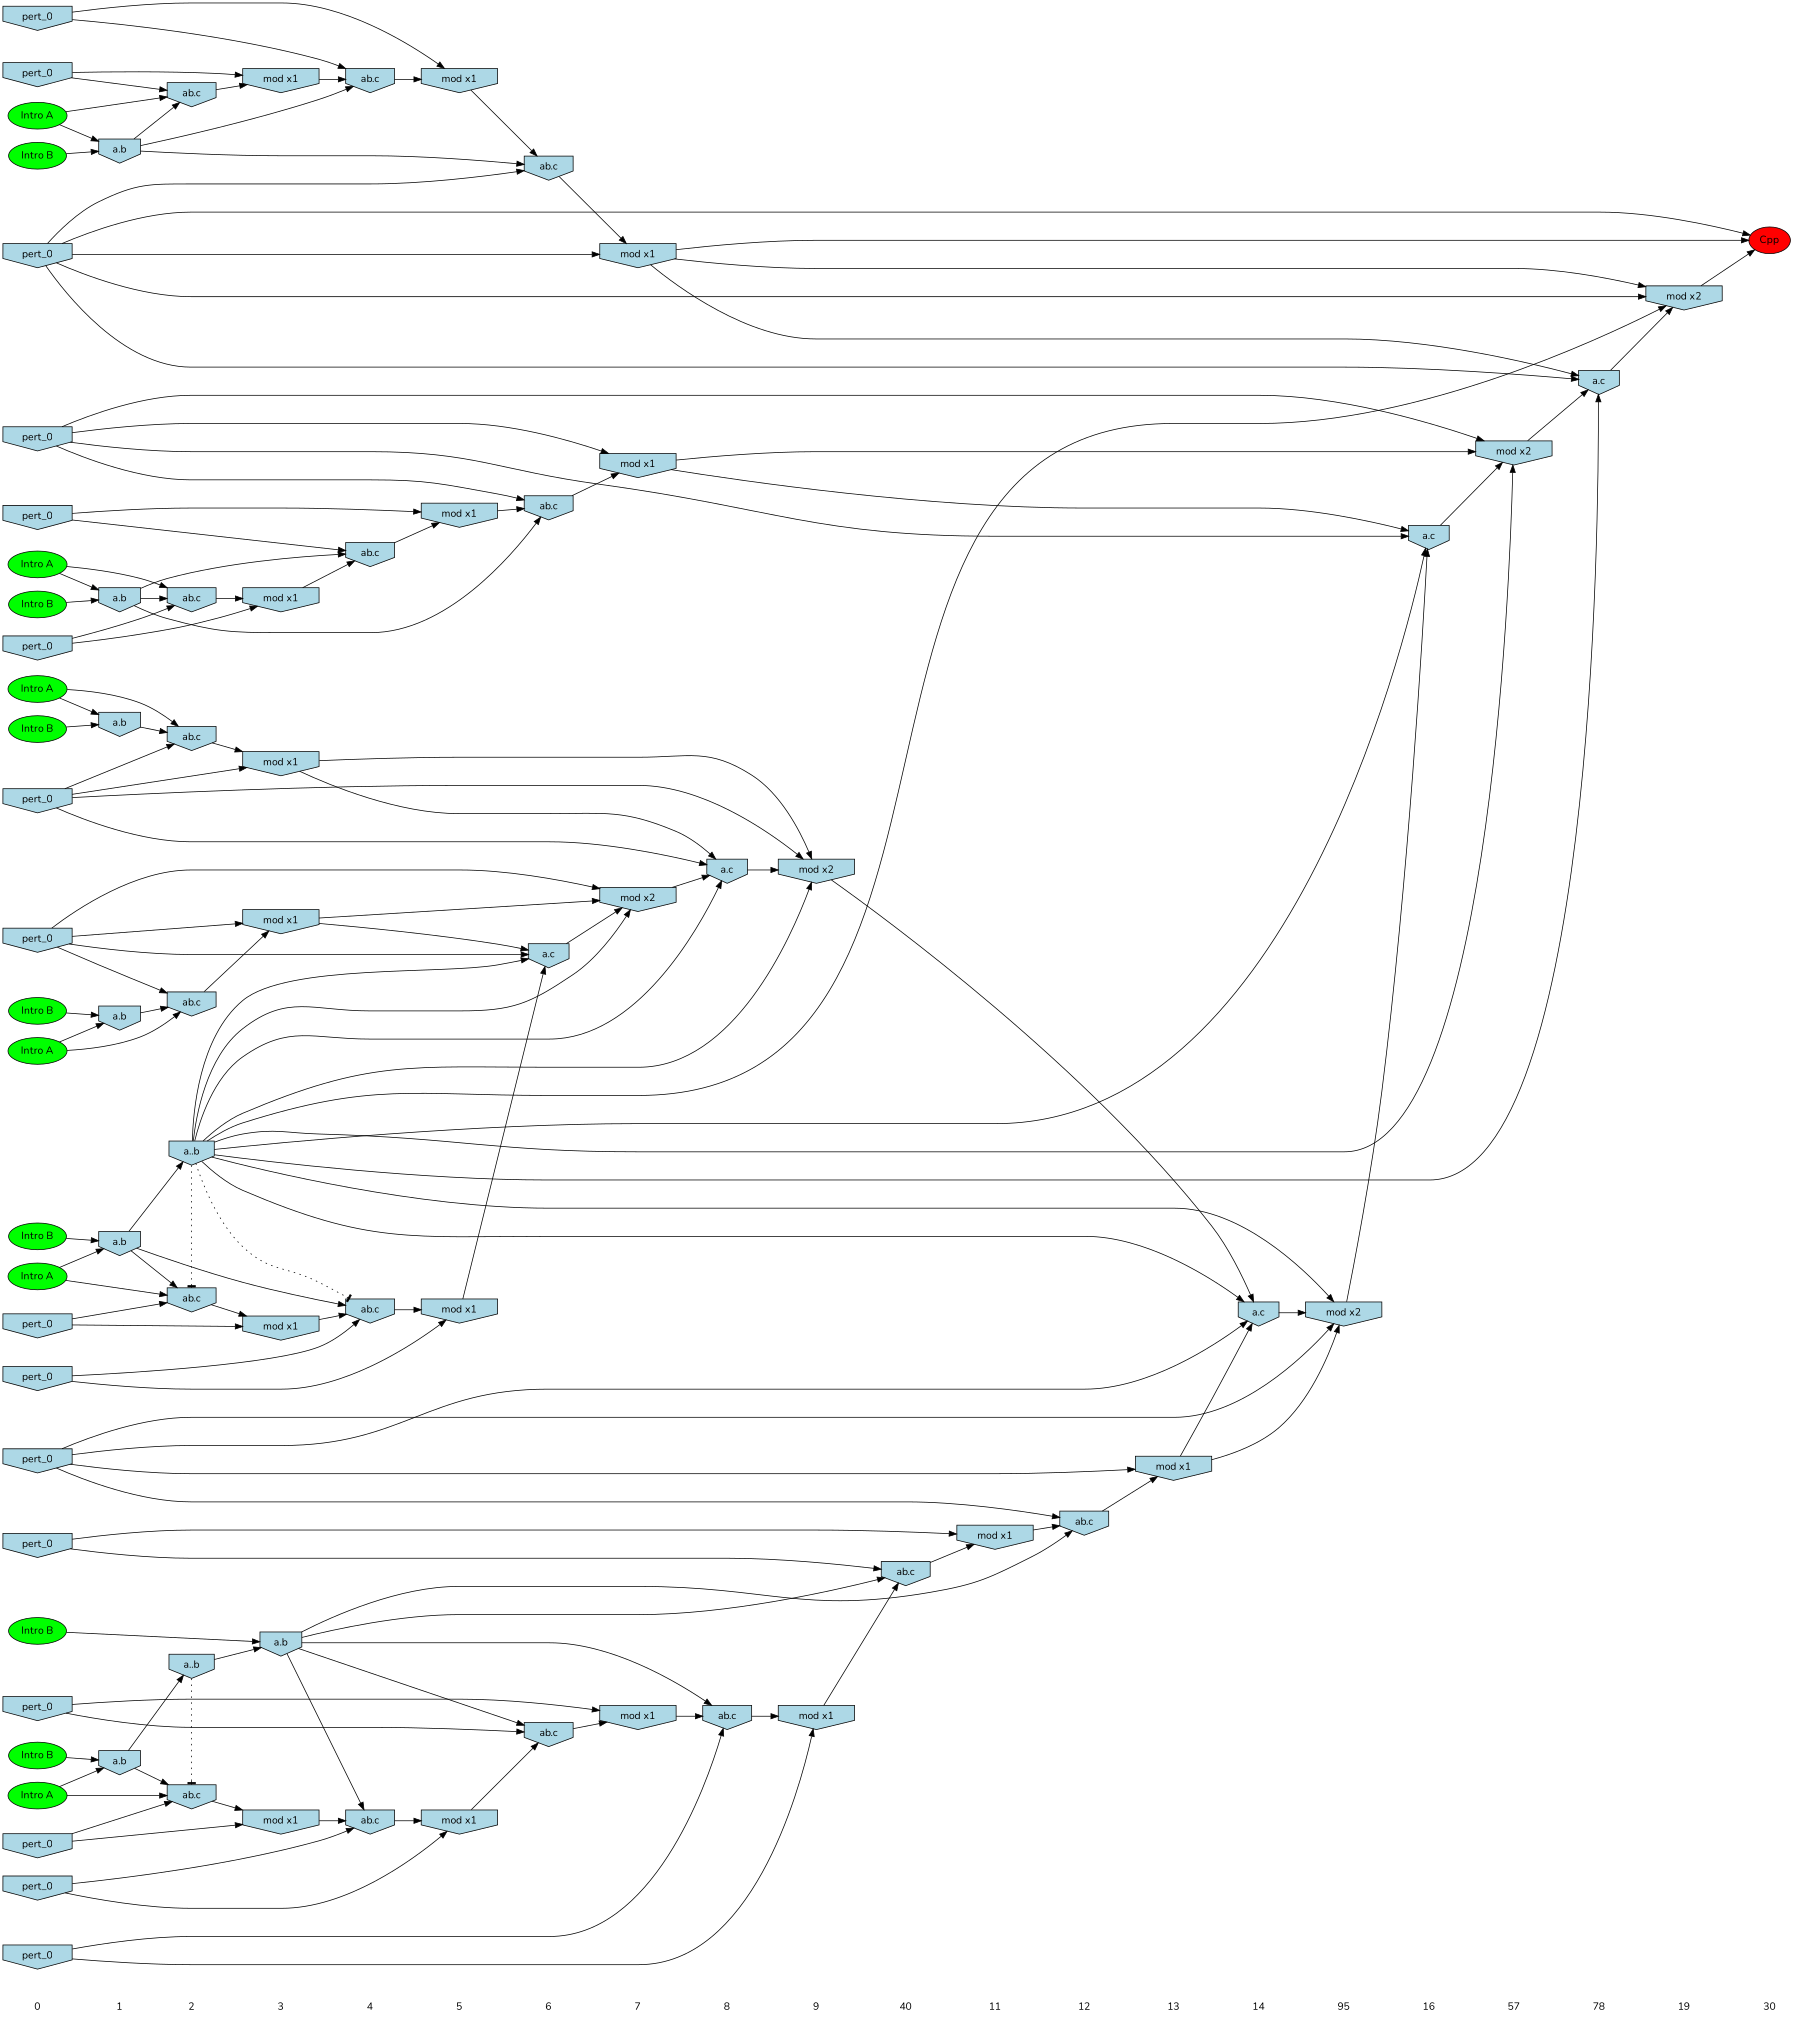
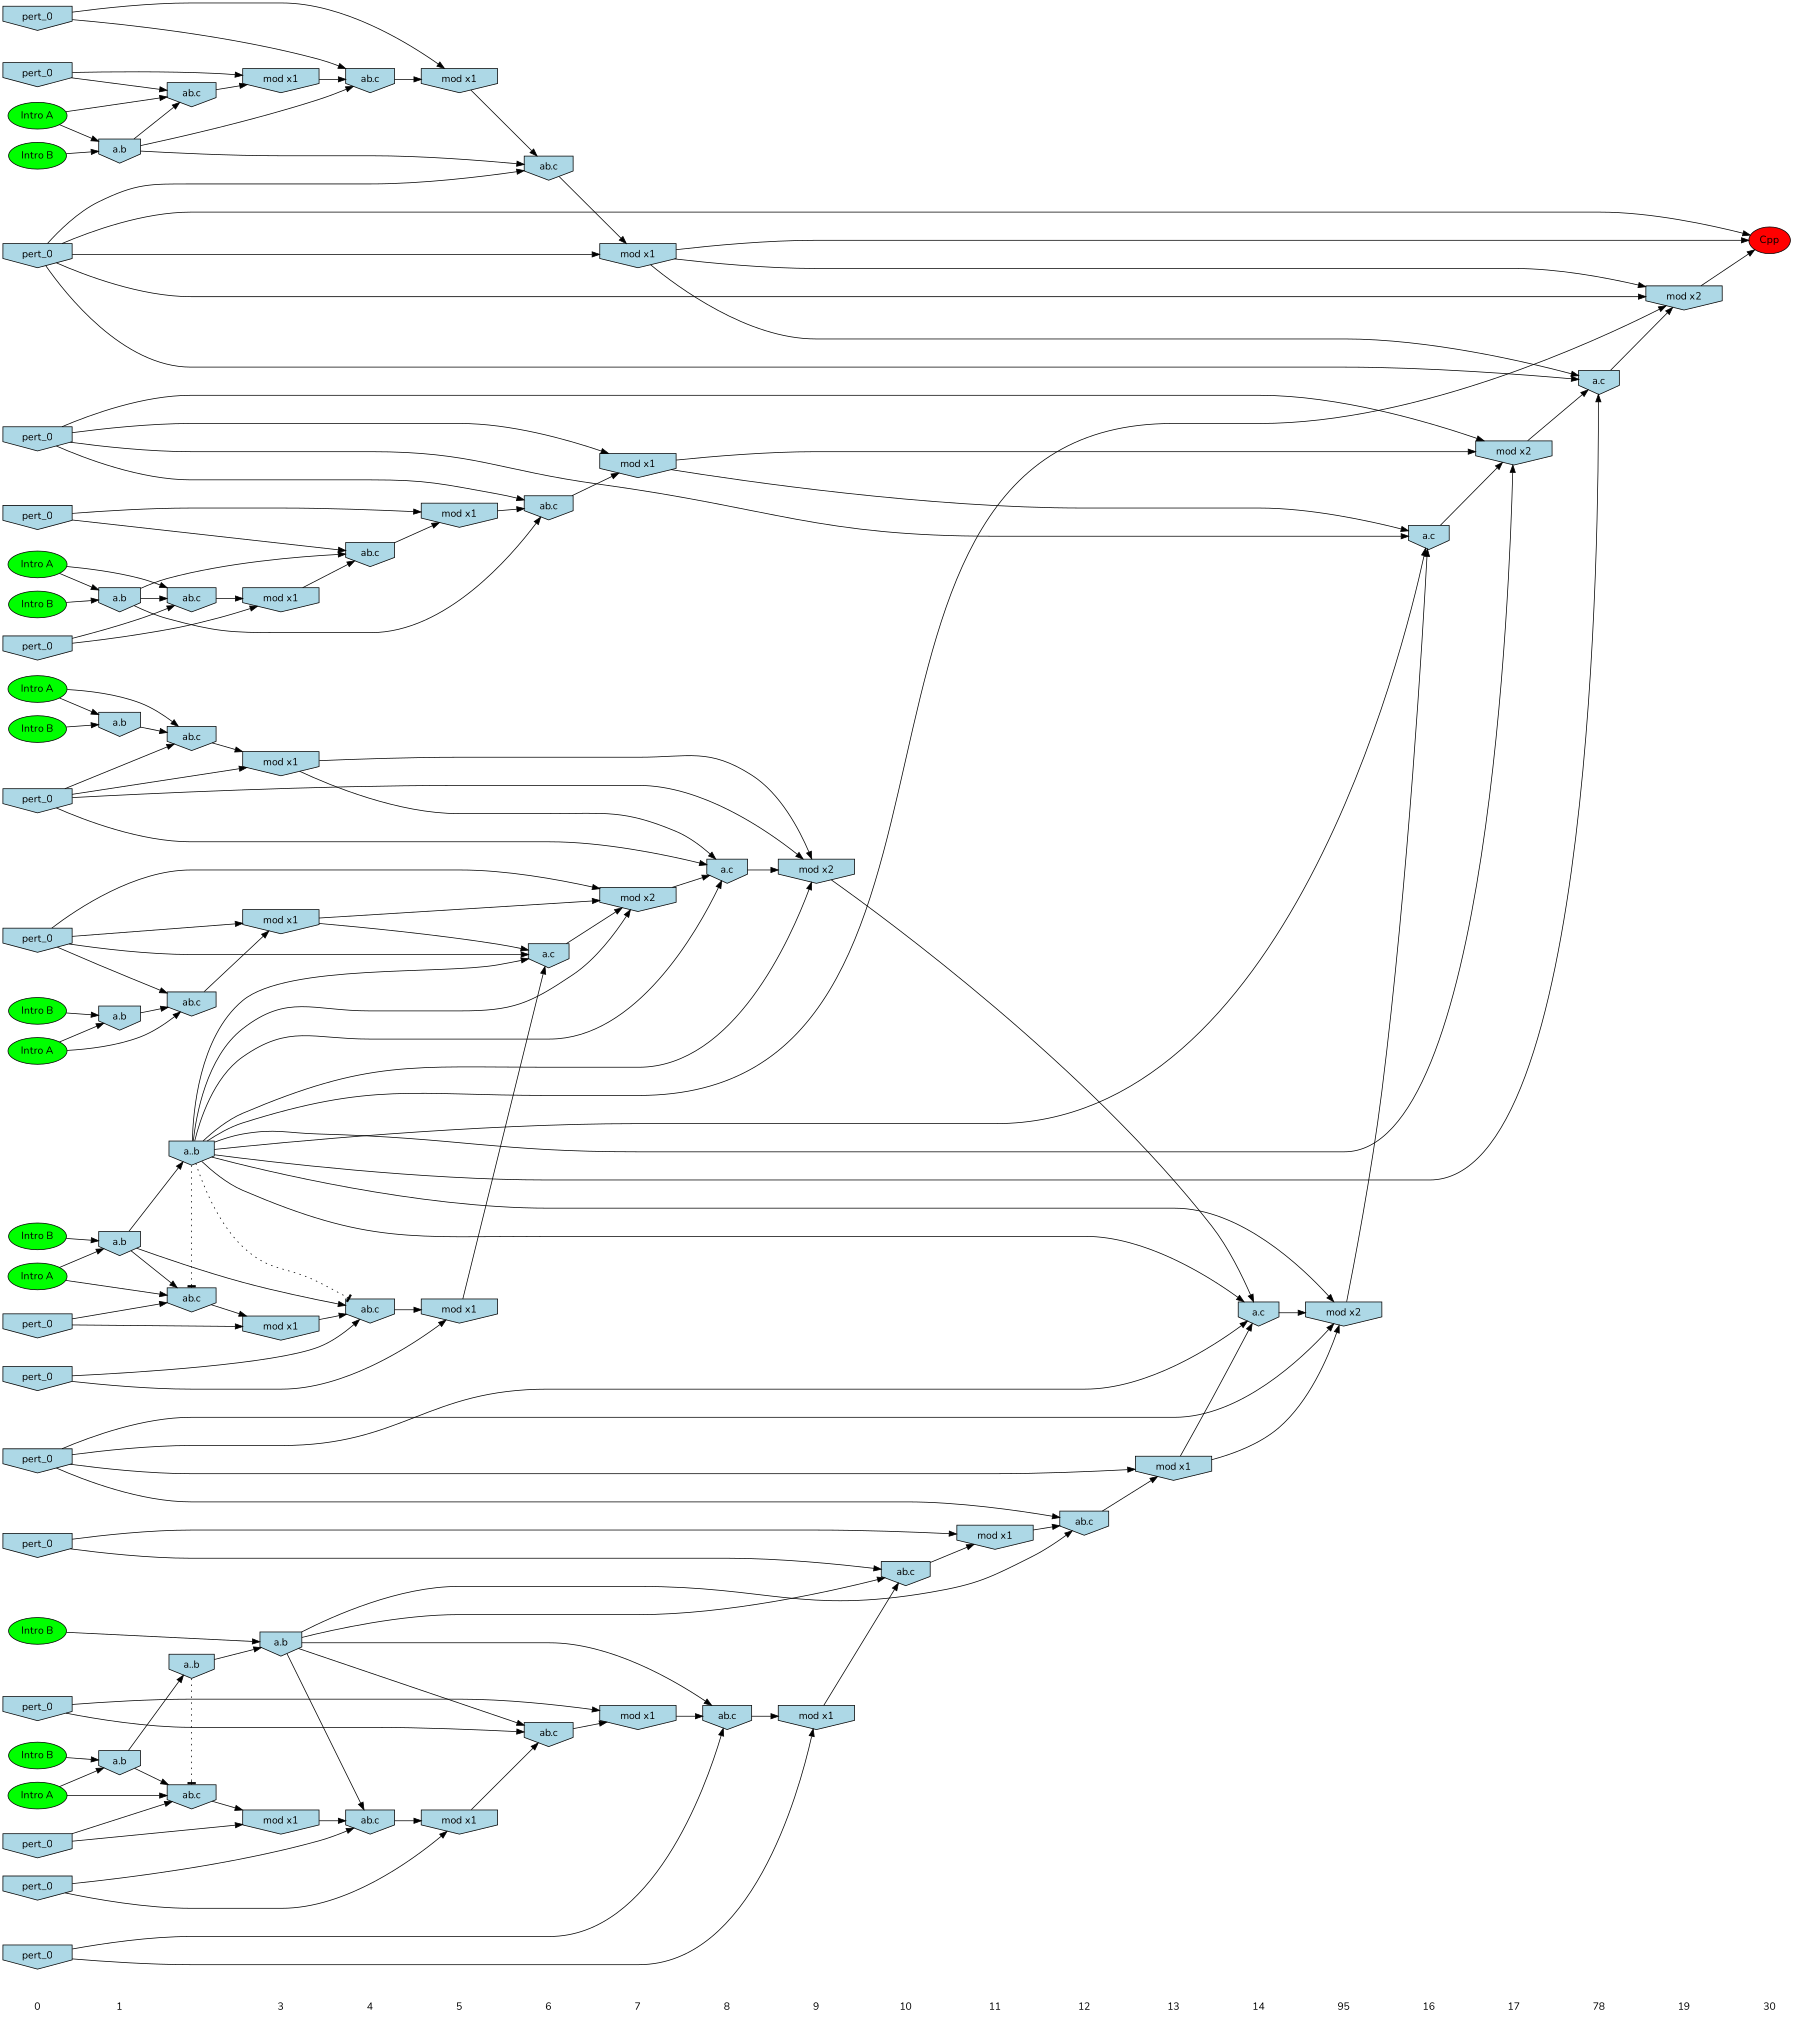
(192, 2007) -> none
(906, 2007) -> (906, 2007)
(1514, 2007) -> (1514, 2007)
